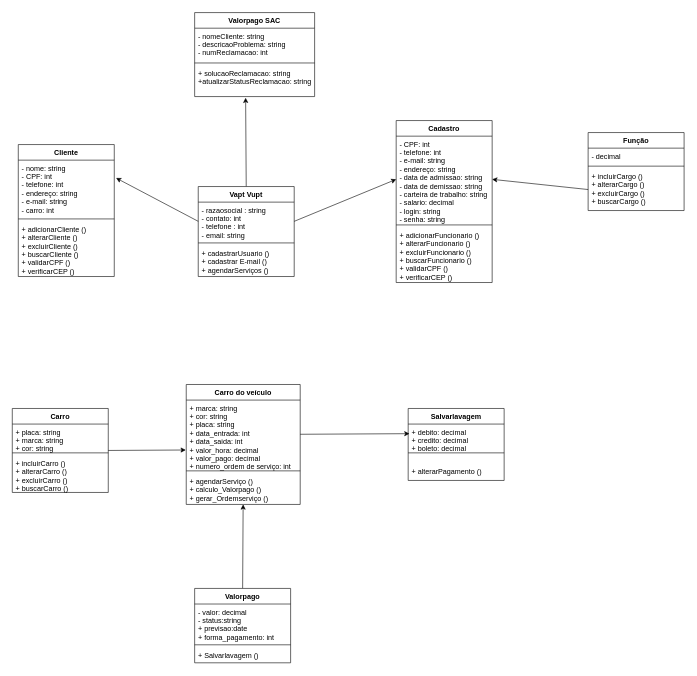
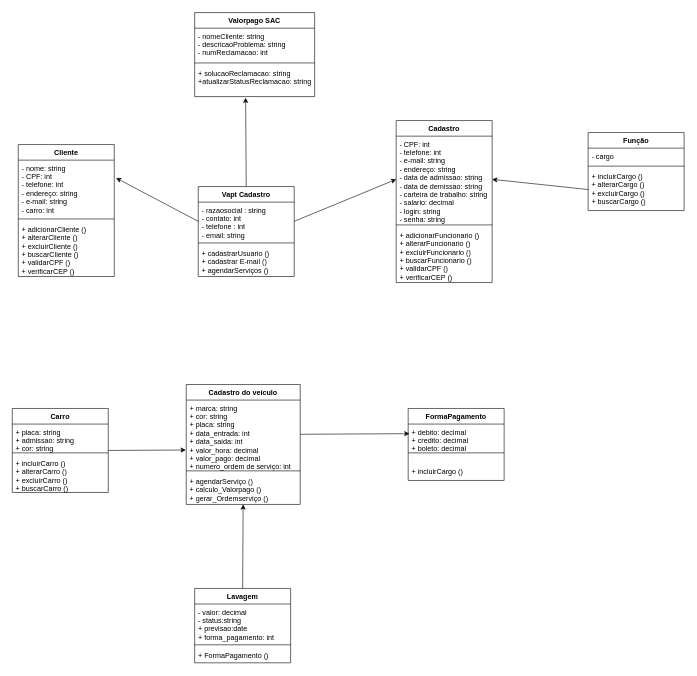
(607, 156) -> (605, 156)
(246, 194) -> (246, 194)
(243, 392) -> (243, 392)
(456, 416) -> (456, 416)
(41, 432) -> (41, 432)
(451, 472) -> (441, 472)
(242, 596) -> (242, 596)
(231, 655) -> (234, 655)
